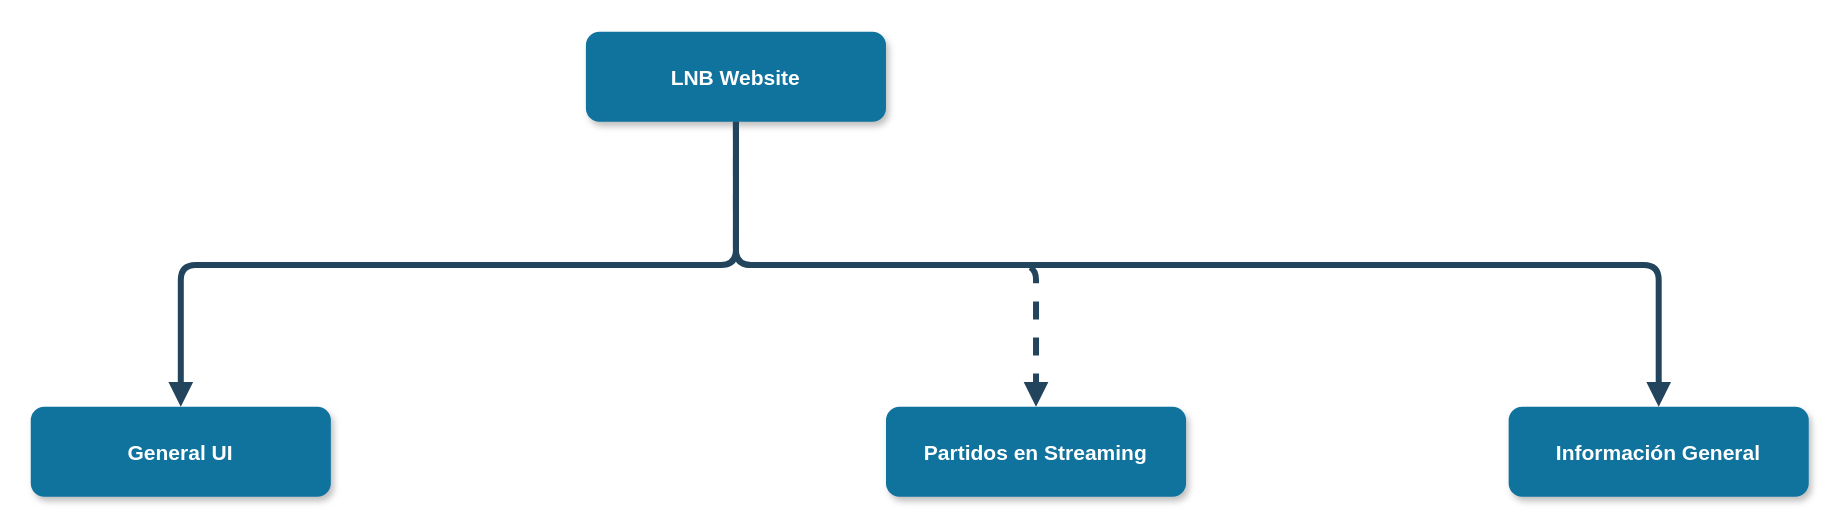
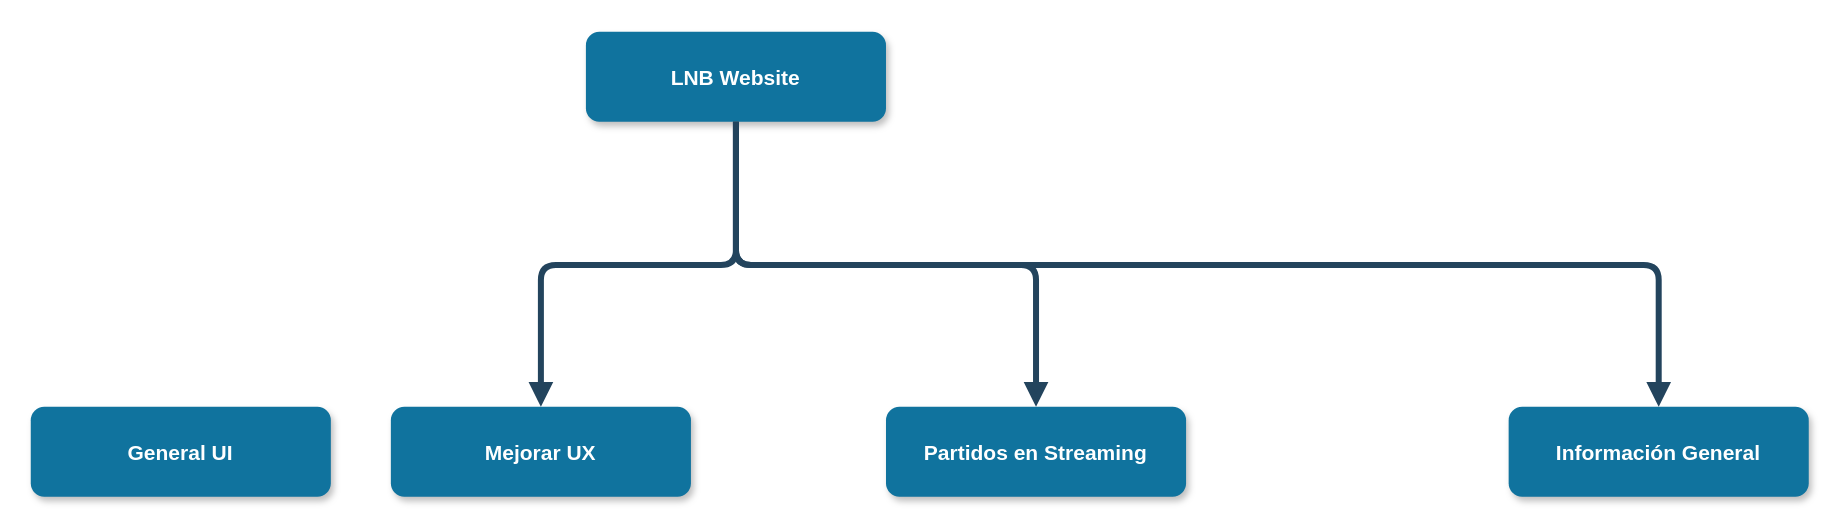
(308, 265) -> none
(1036, 291) -> (1036, 291)
none -> (541, 325)
none -> (541, 452)
